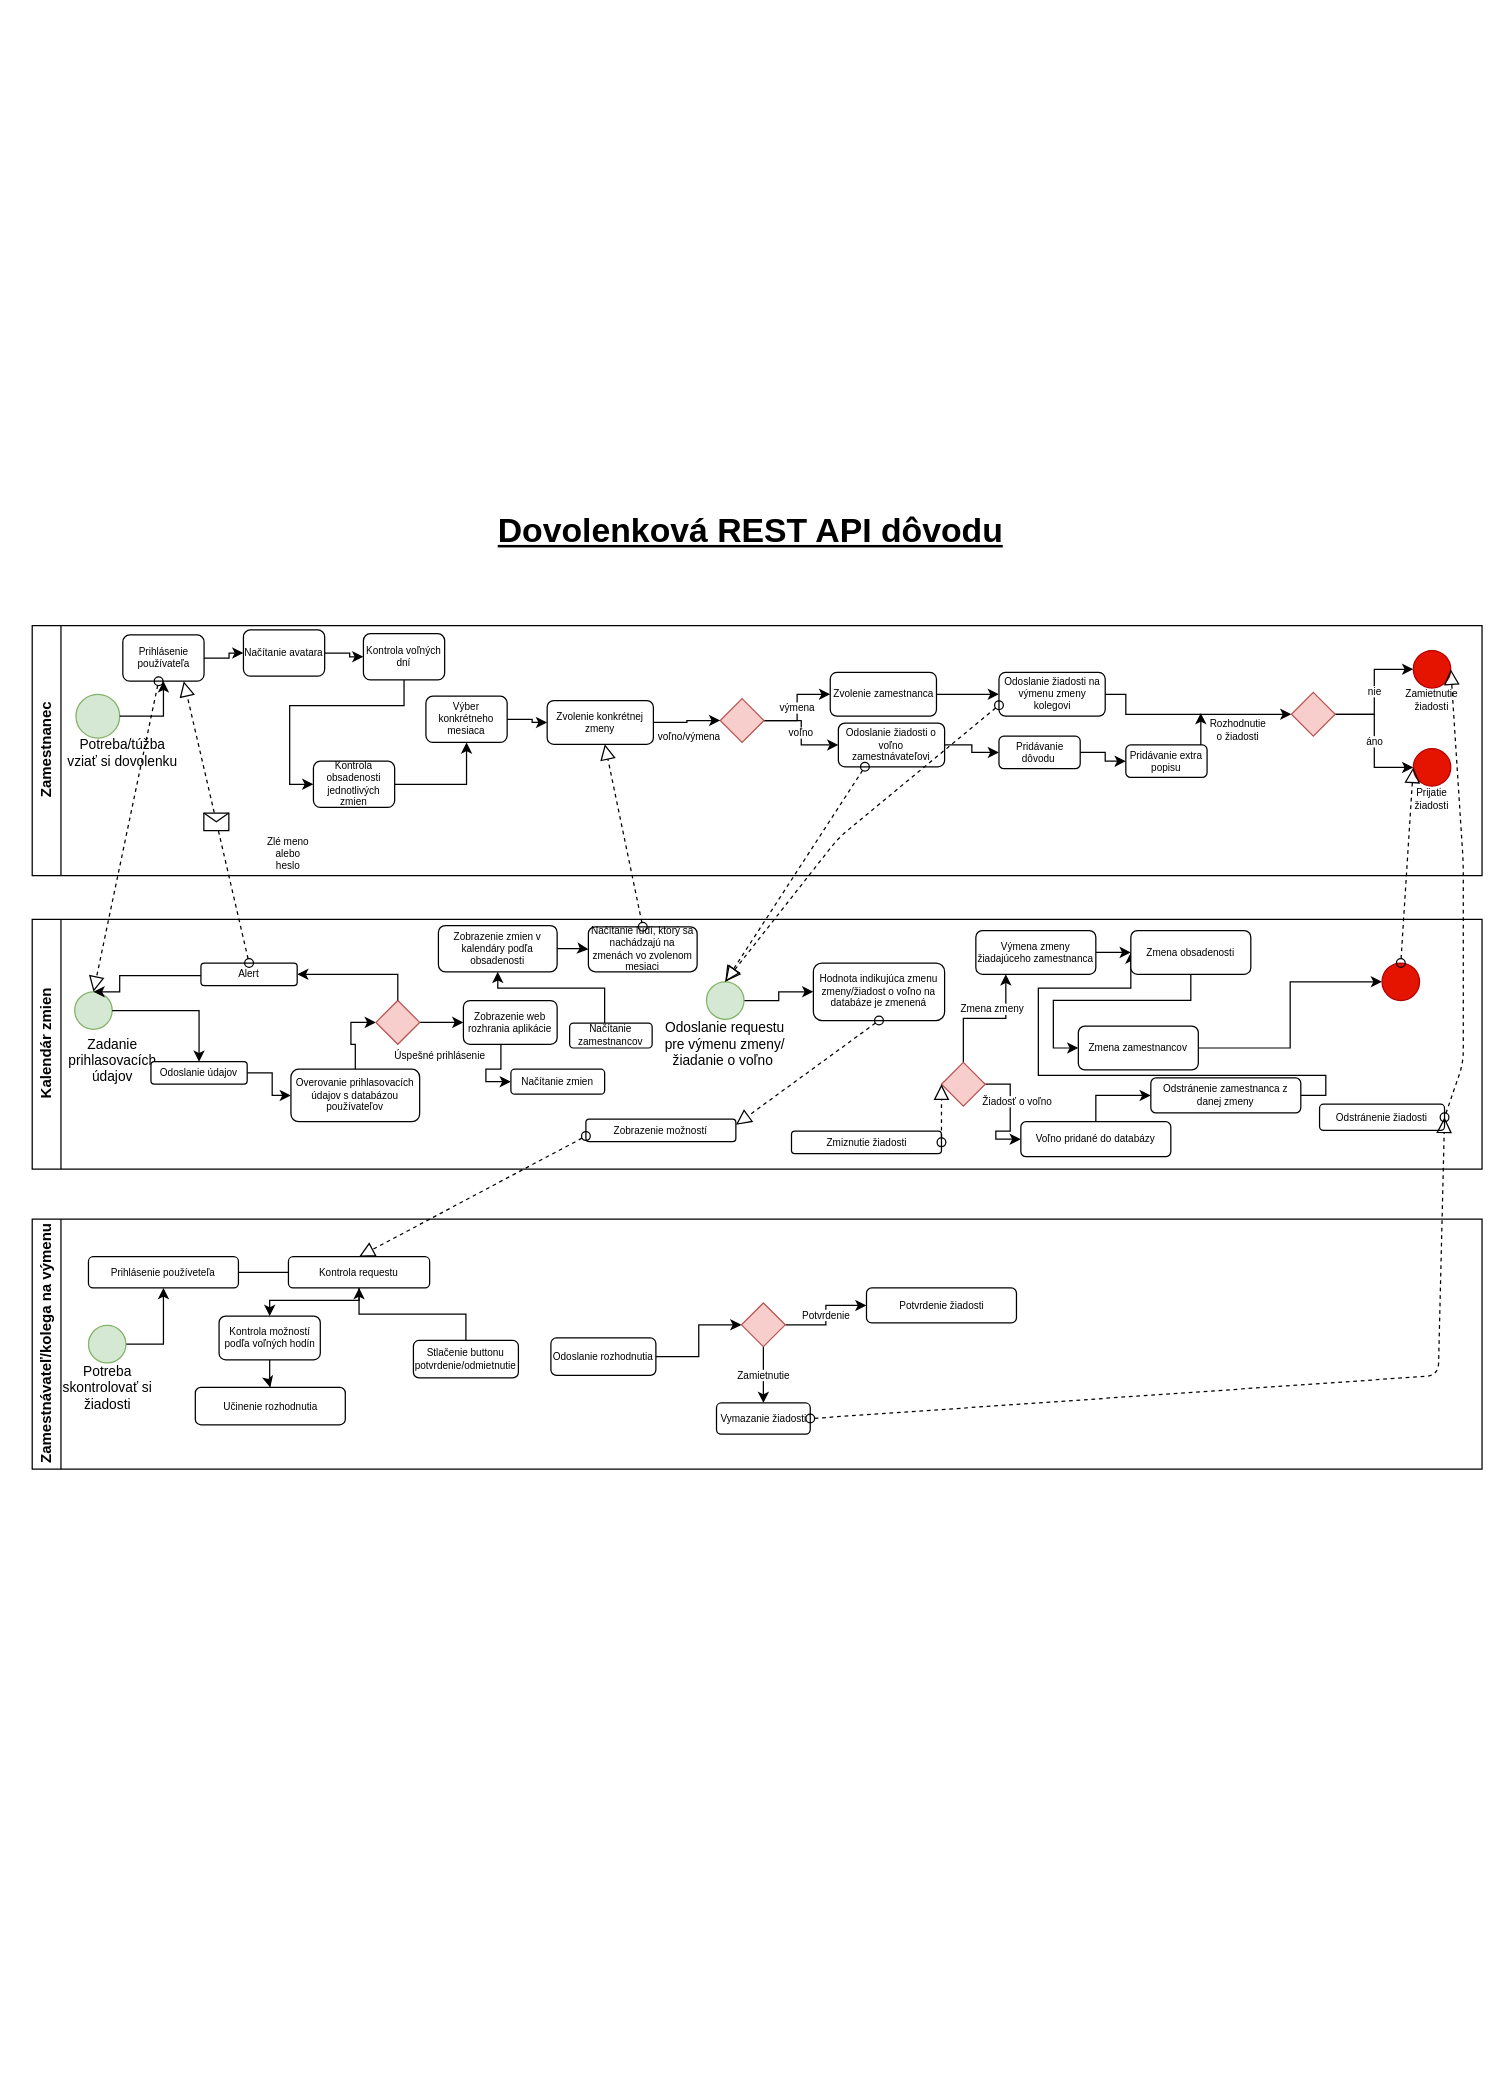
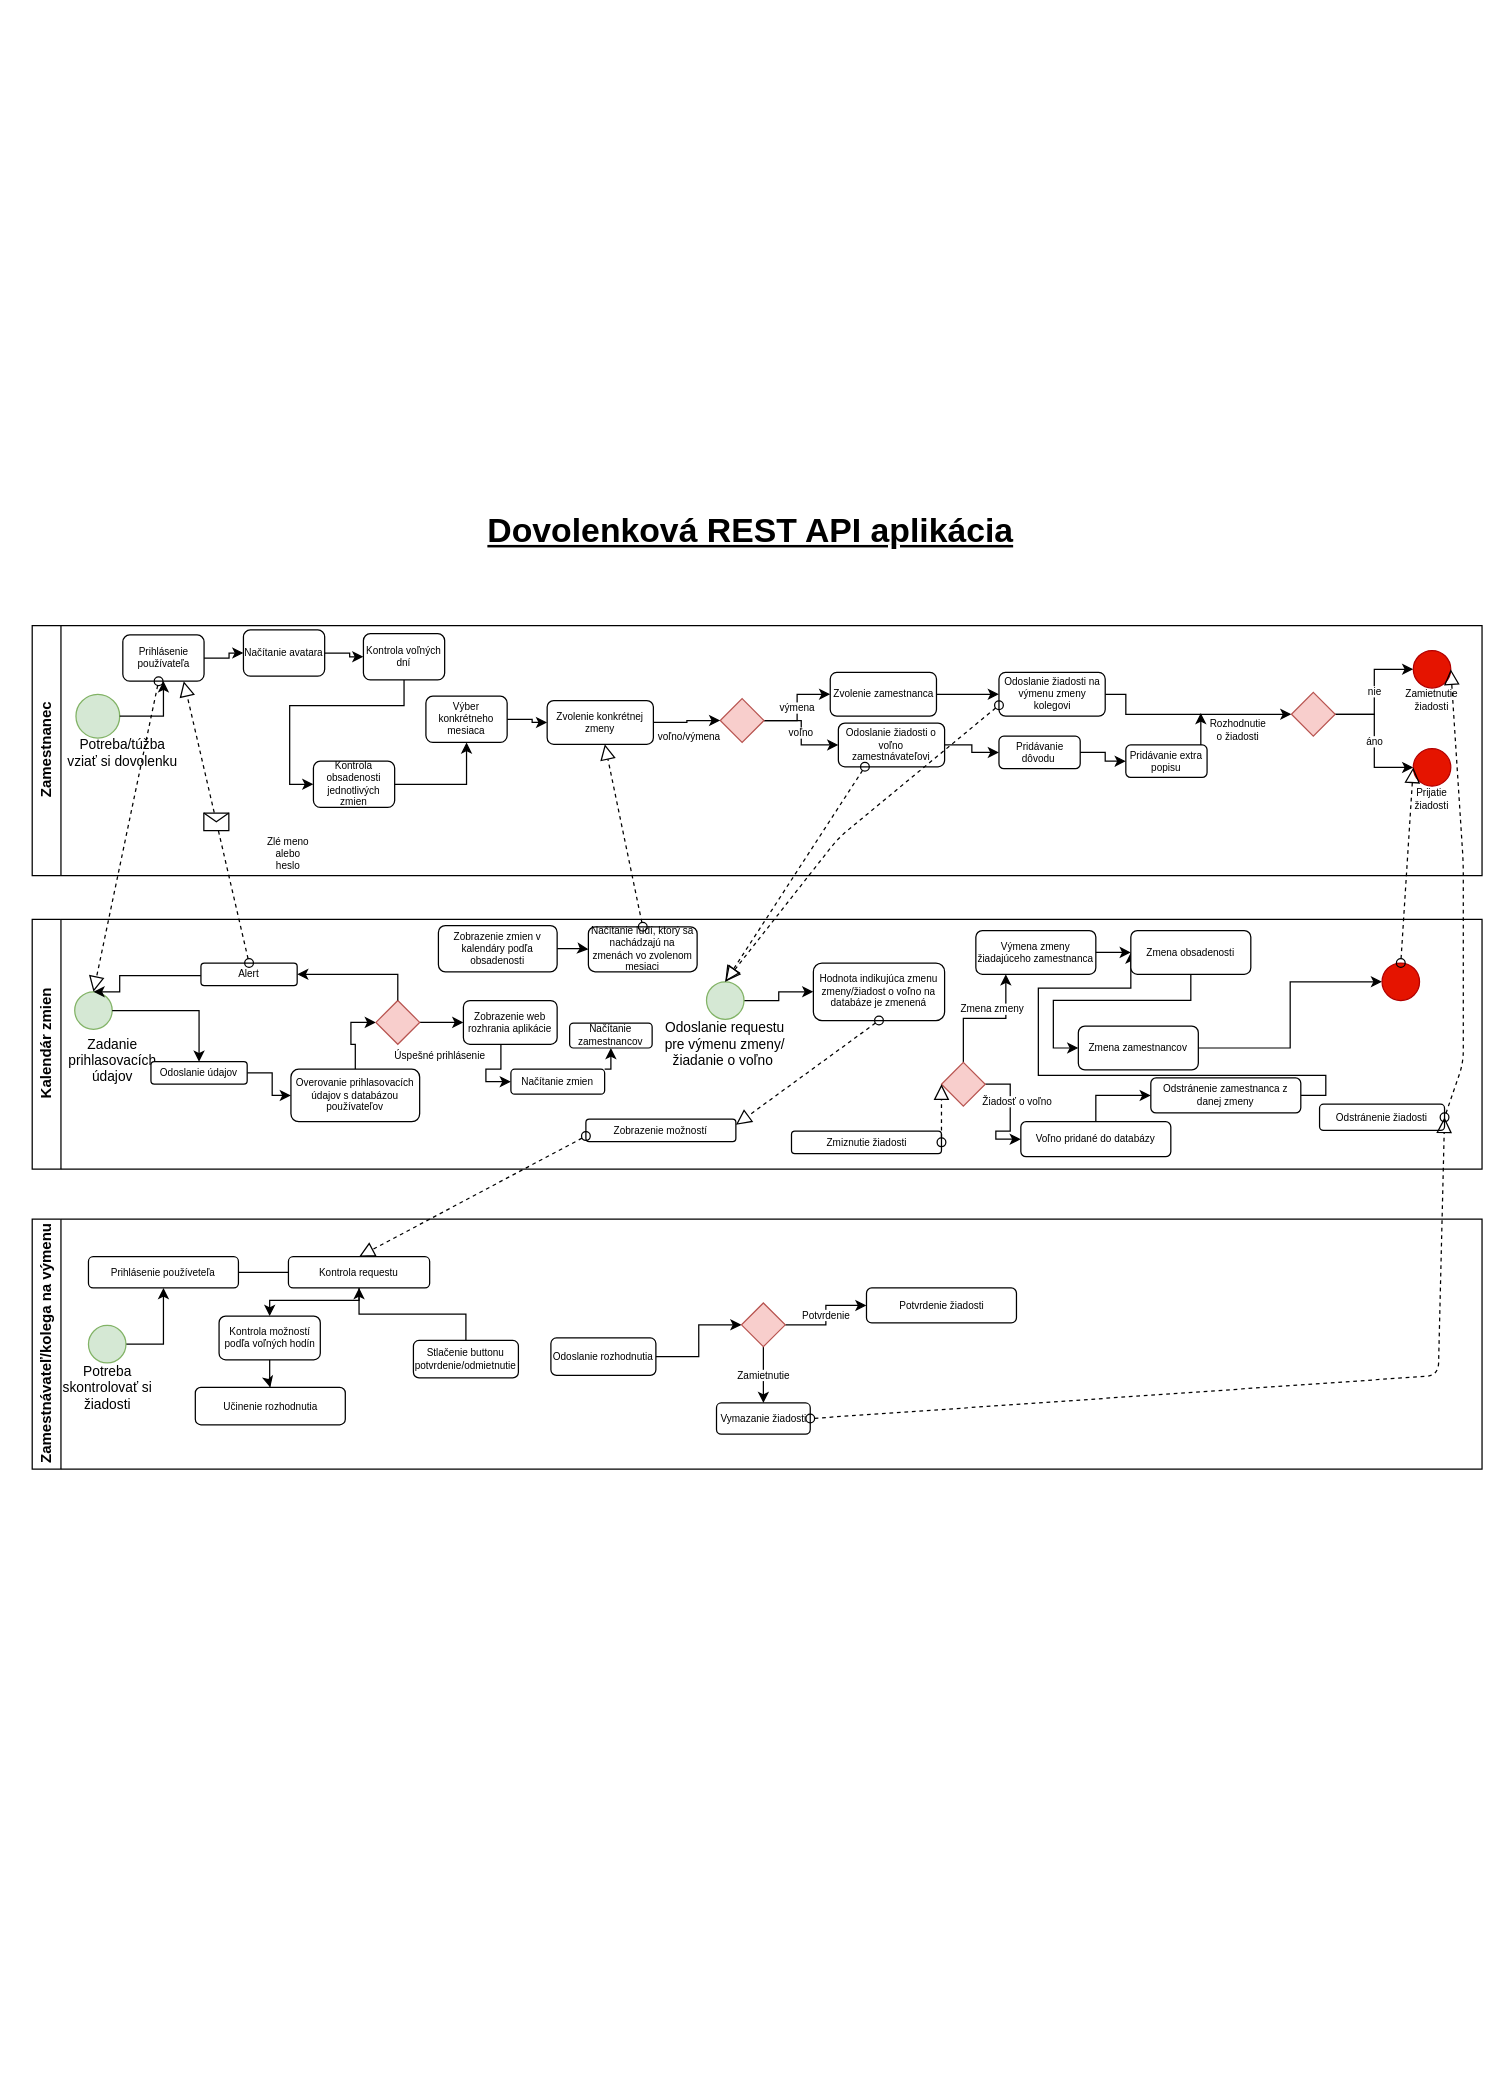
(751, 532) -> (751, 532)
(565, 988) -> none
none -> (611, 1066)
